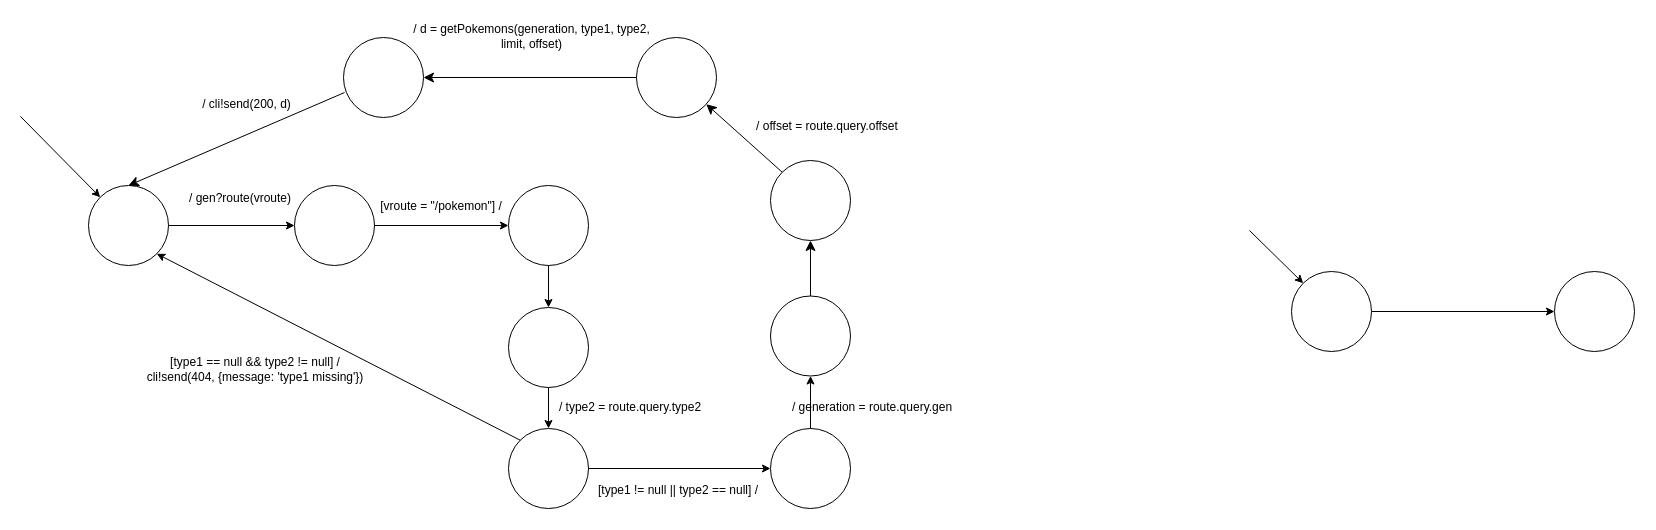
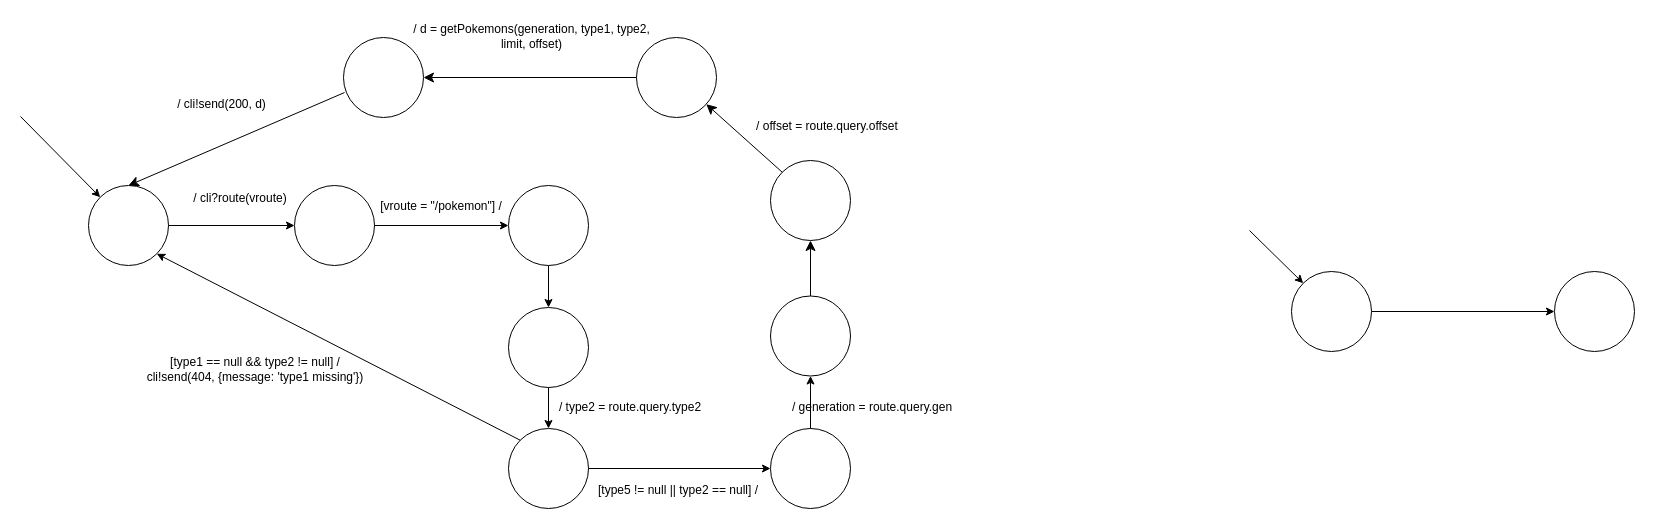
(247, 105) -> (222, 105)
(241, 199) -> (241, 199)
(679, 491) -> (679, 491)
